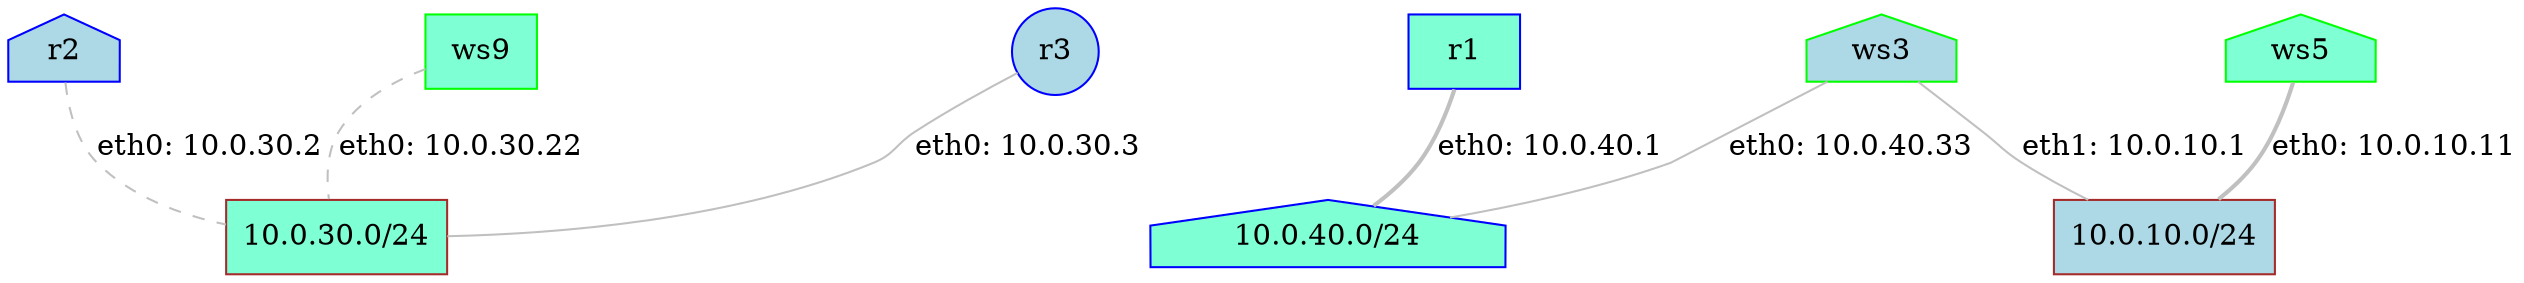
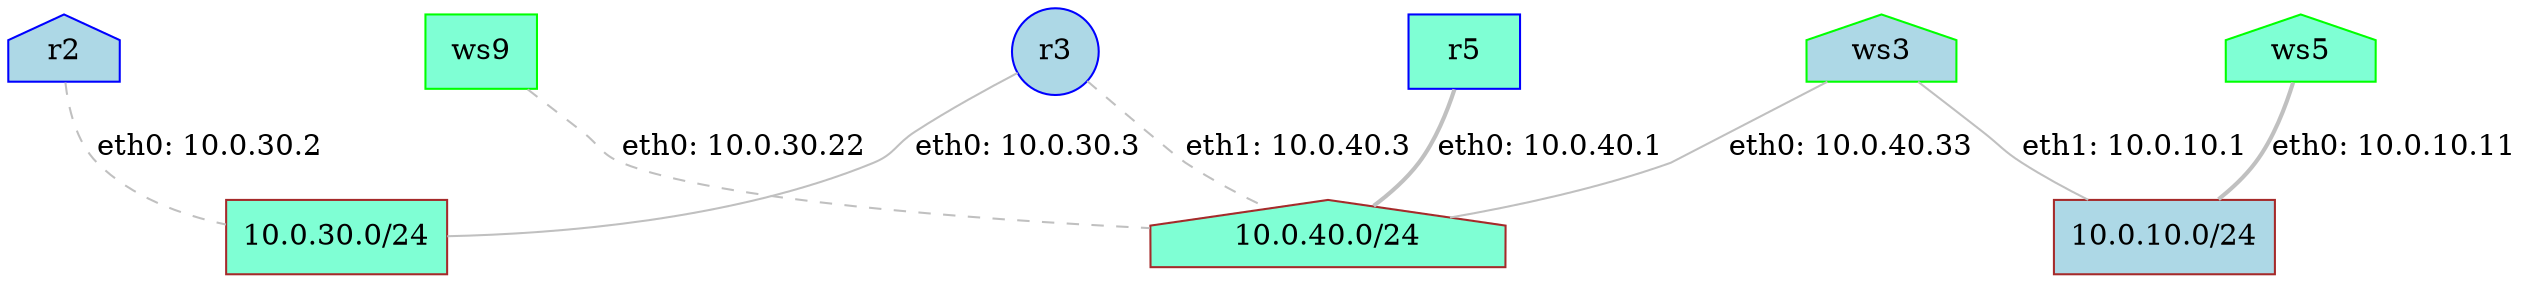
(1464, 52) -> (1464, 52)
(351, 116) -> (824, 203)
none -> (1172, 153)
(1328, 237) -> (1328, 237)
